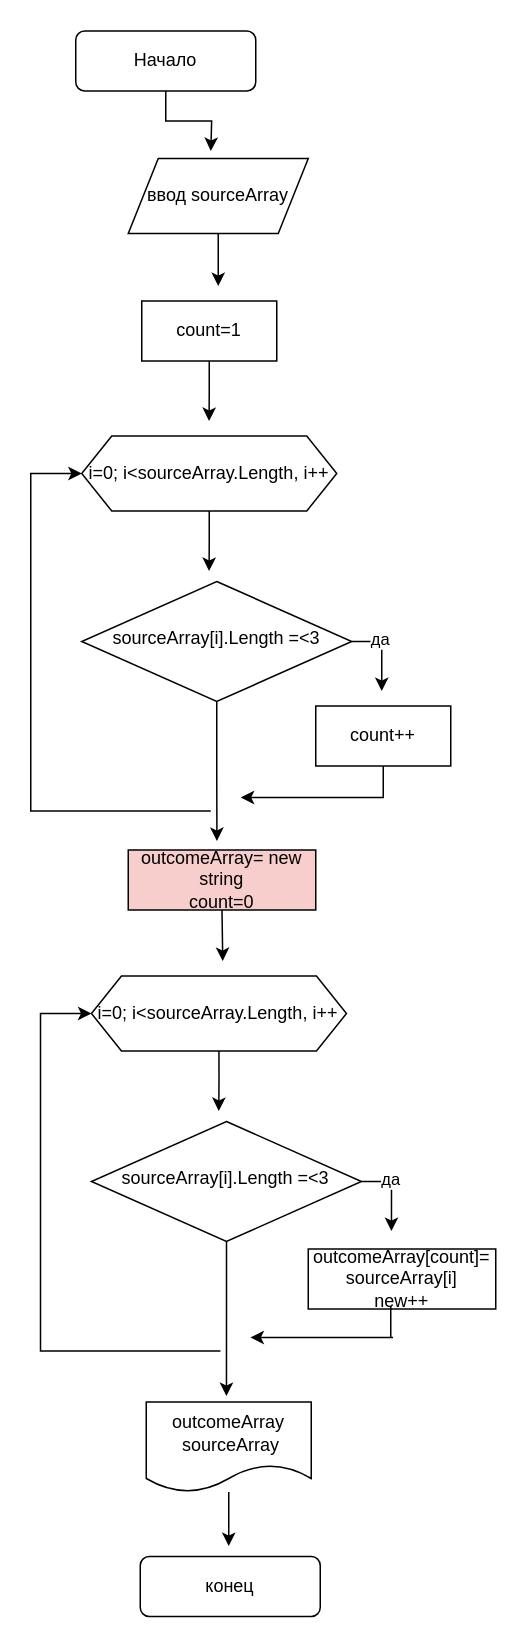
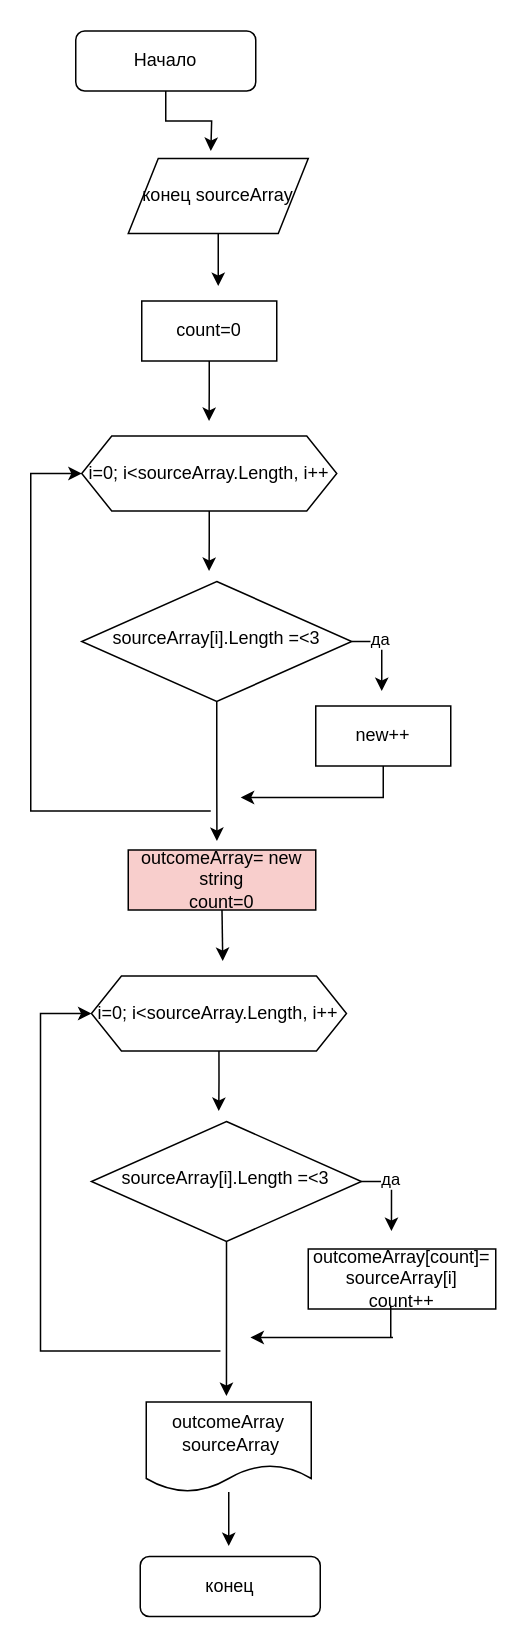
(218, 196) -> (218, 196)
(209, 331) -> (209, 331)
(383, 736) -> (383, 736)
(402, 1279) -> (402, 1279)
